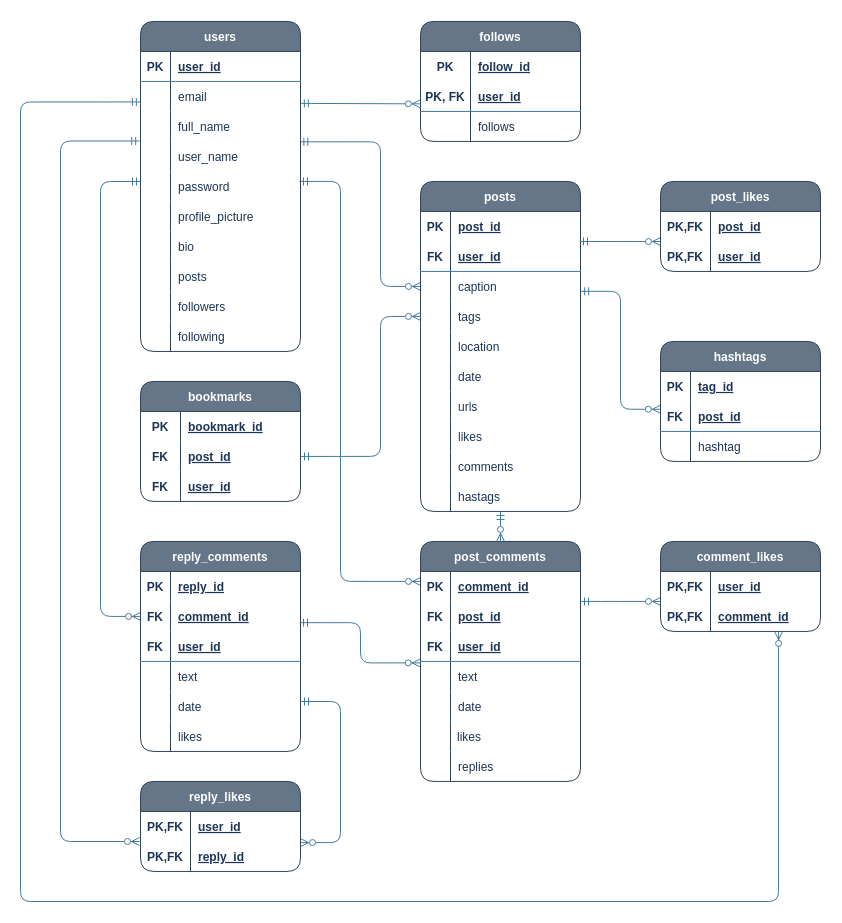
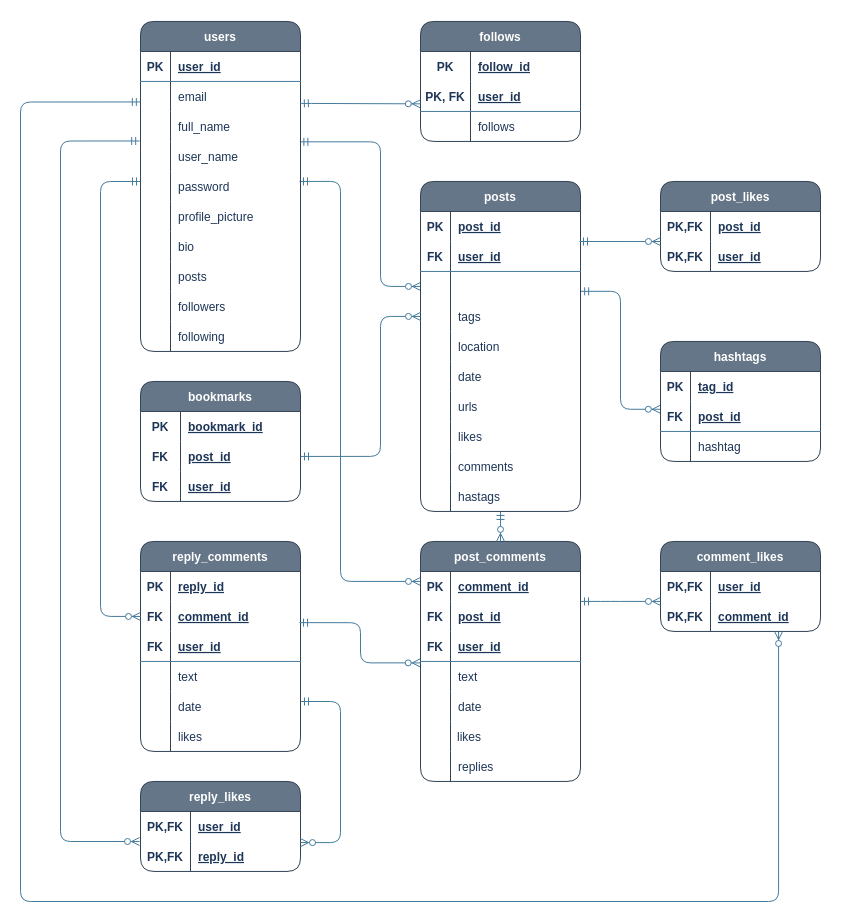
(516, 286) -> none
